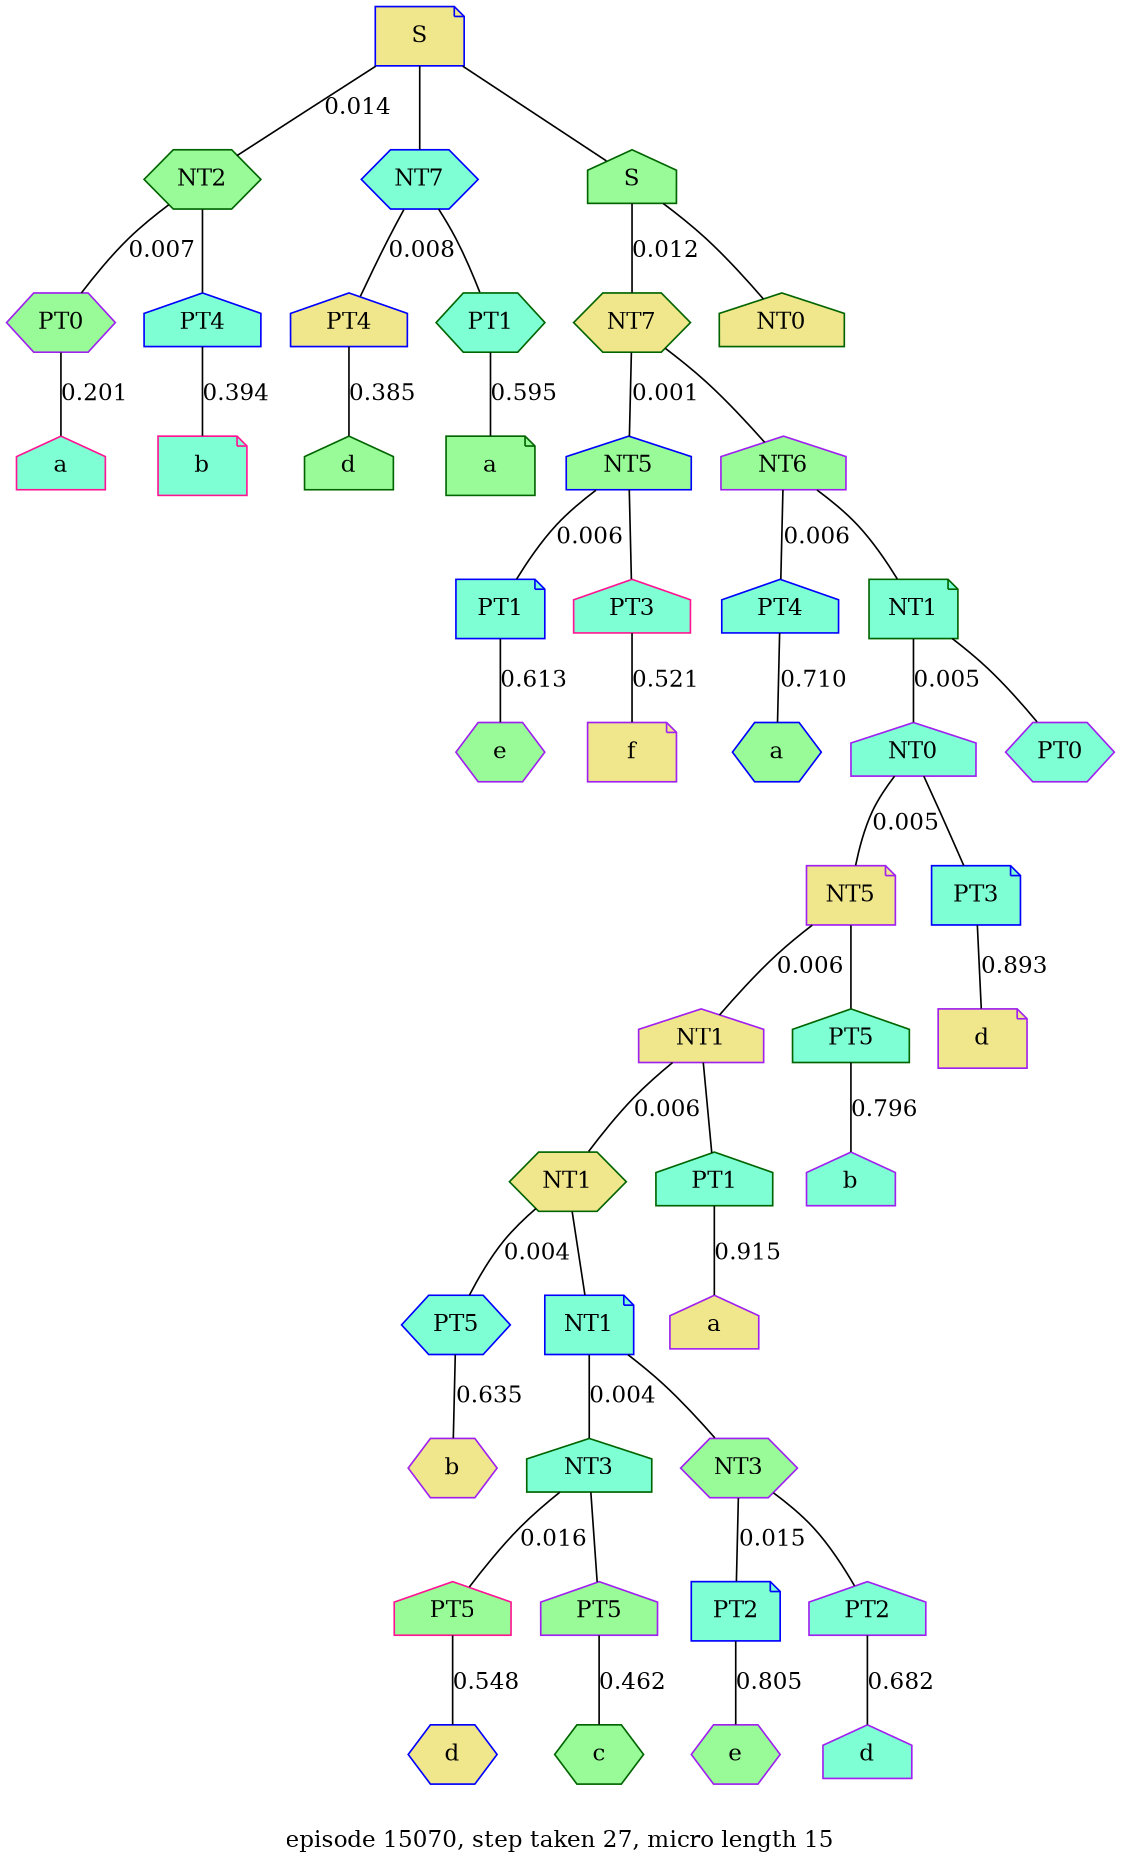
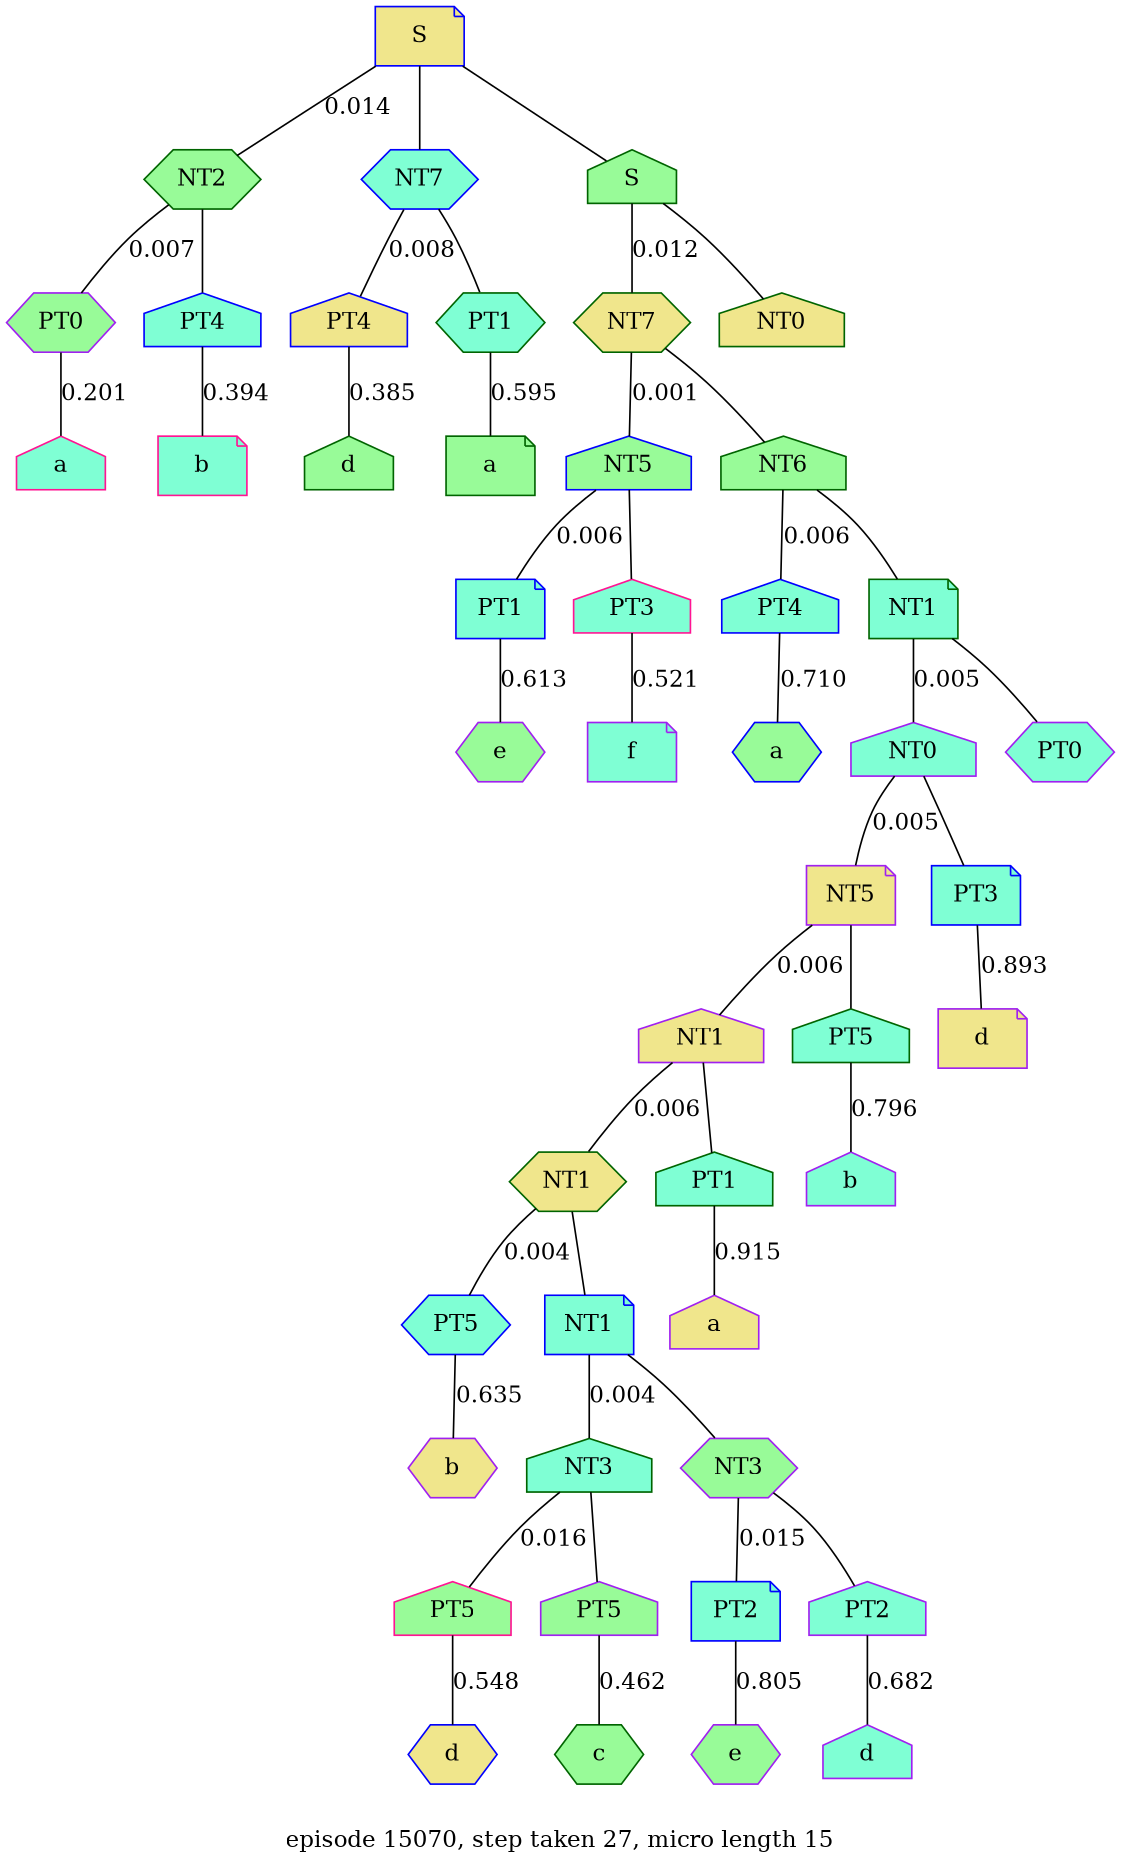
(783, 466) -> (783, 466)
(632, 752) -> (632, 752)
